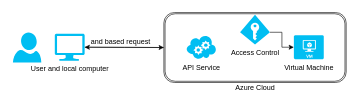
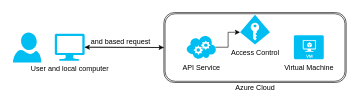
none -> (230, 32)
(281, 32) -> none
